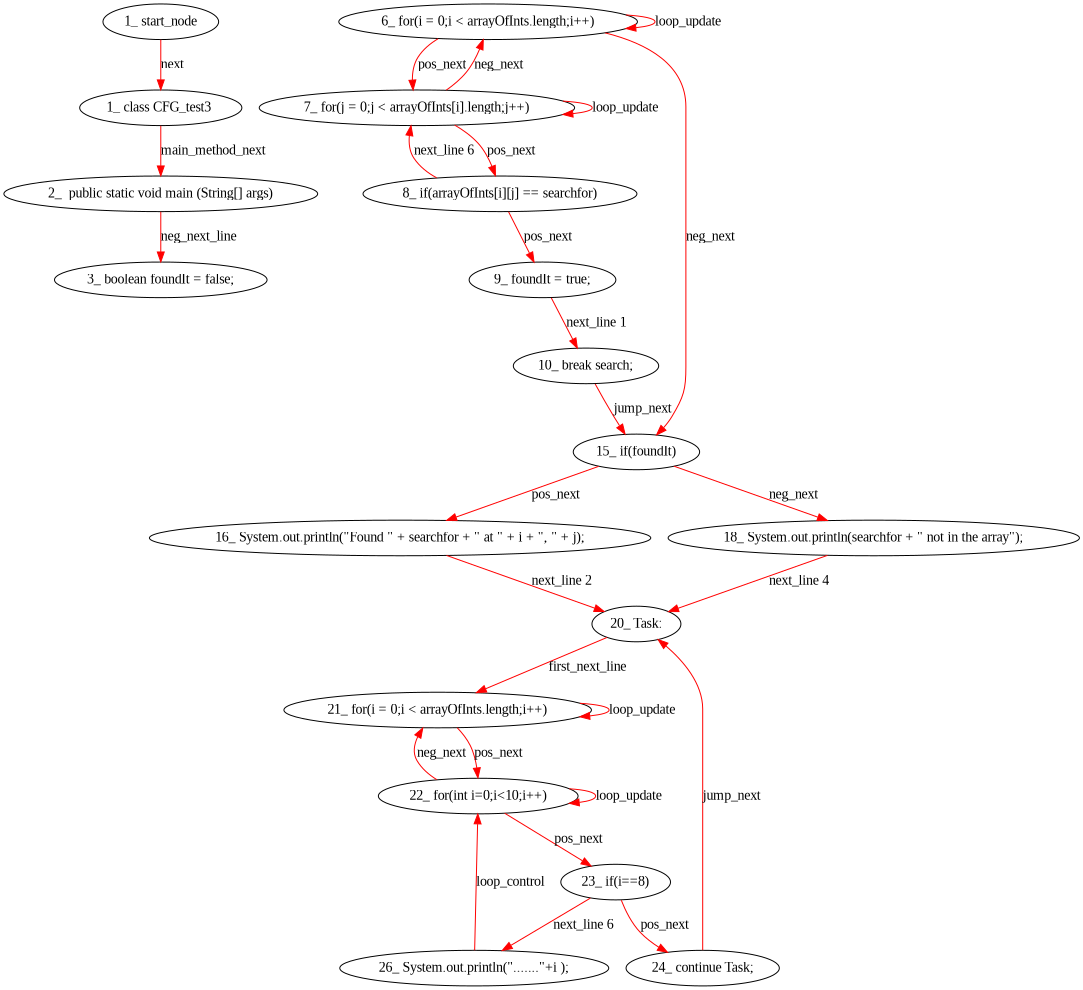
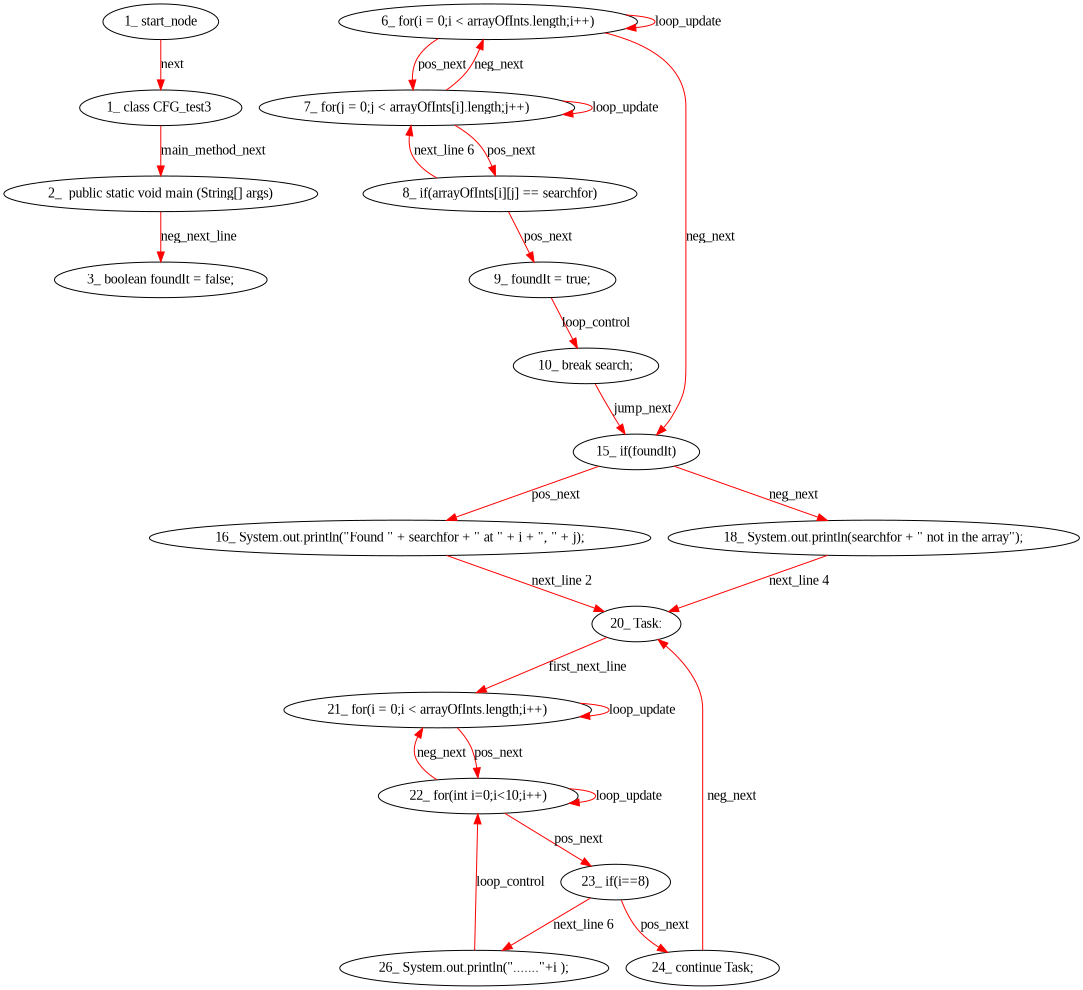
(596, 323) -> (596, 323)
(732, 796) -> (732, 796)
